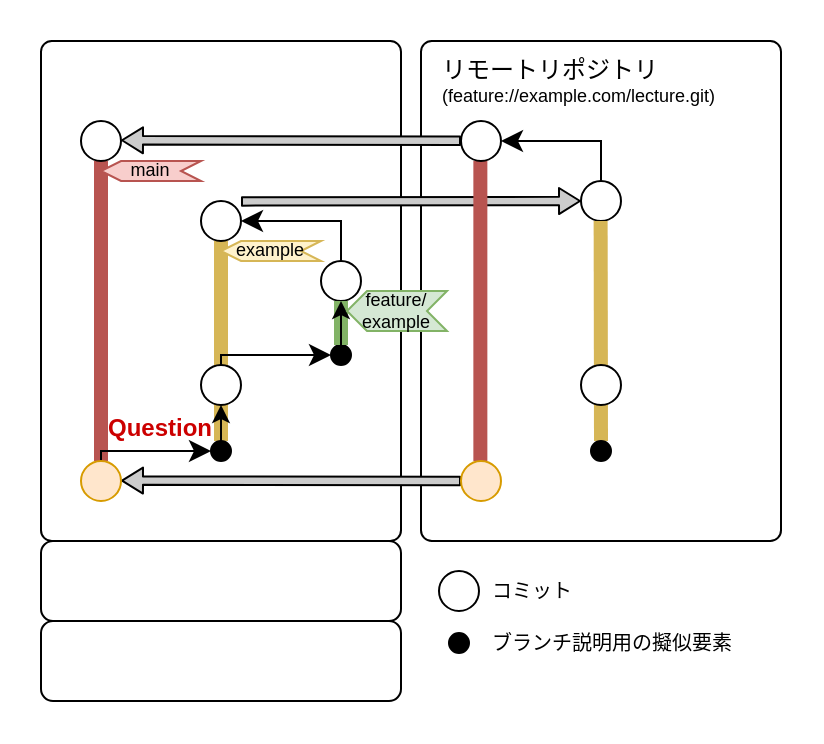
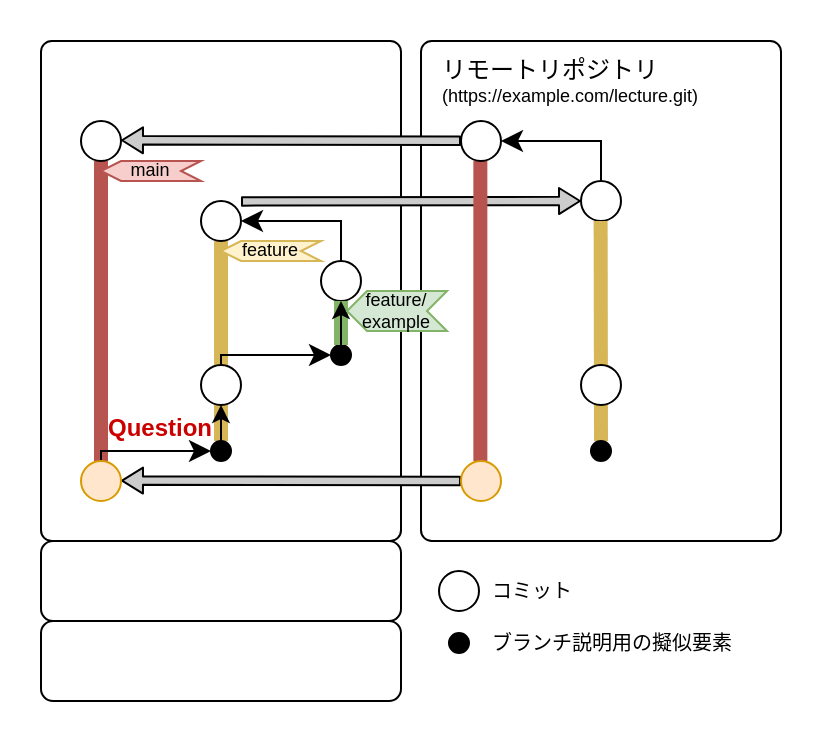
(581, 95) -> (581, 95)
(271, 251) -> (271, 251)
